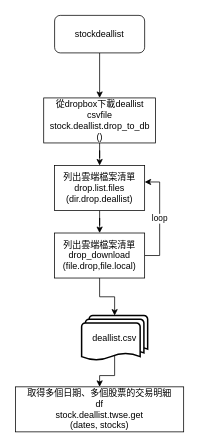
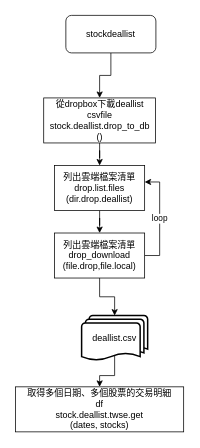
(99, 34) -> (111, 34)
